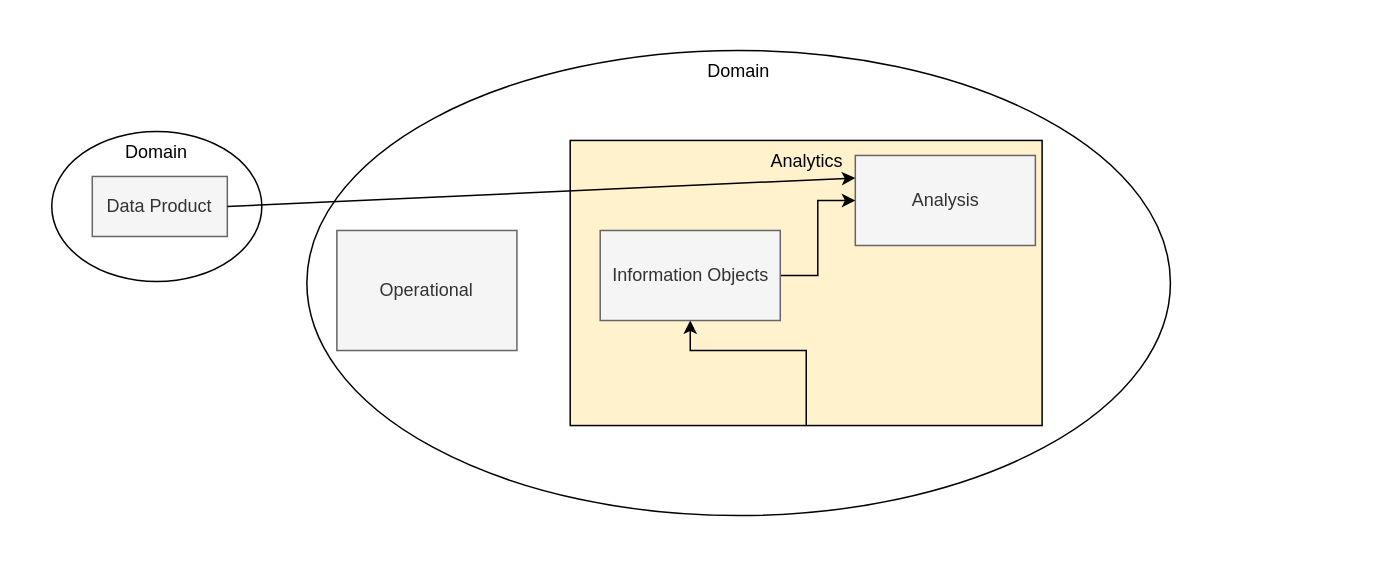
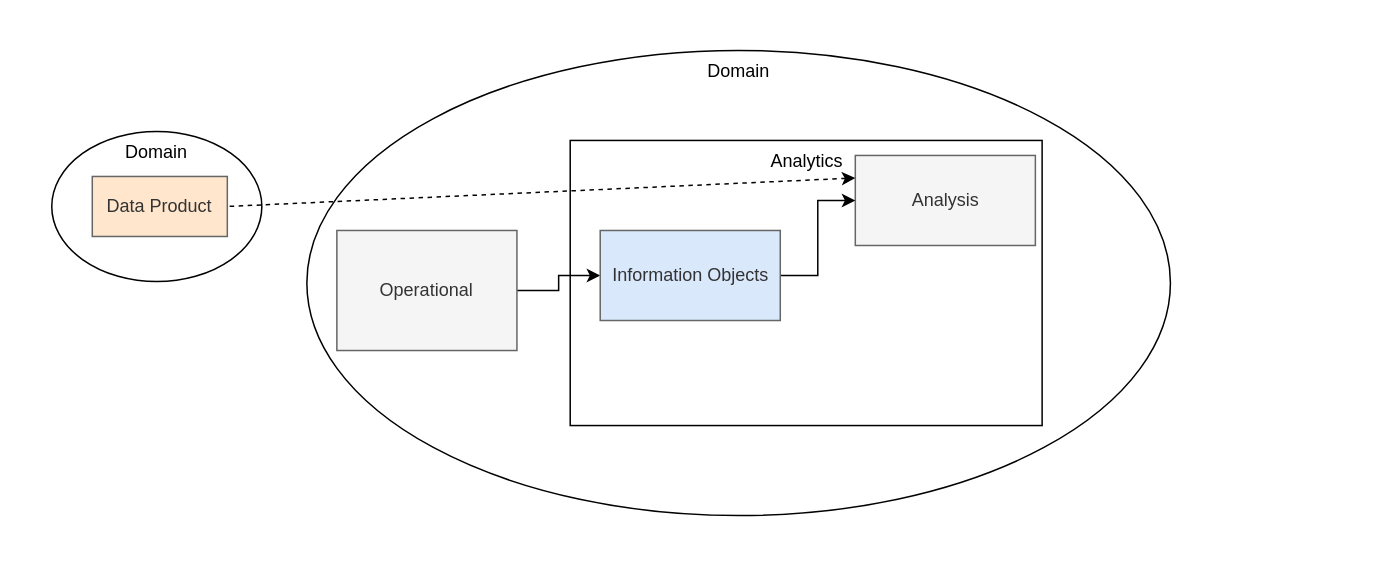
(535, 192) -> (535, 192)
(160, 206) -> (160, 206)
(690, 275) -> (690, 275)
(806, 283) -> (806, 283)
(776, 350) -> (558, 287)
